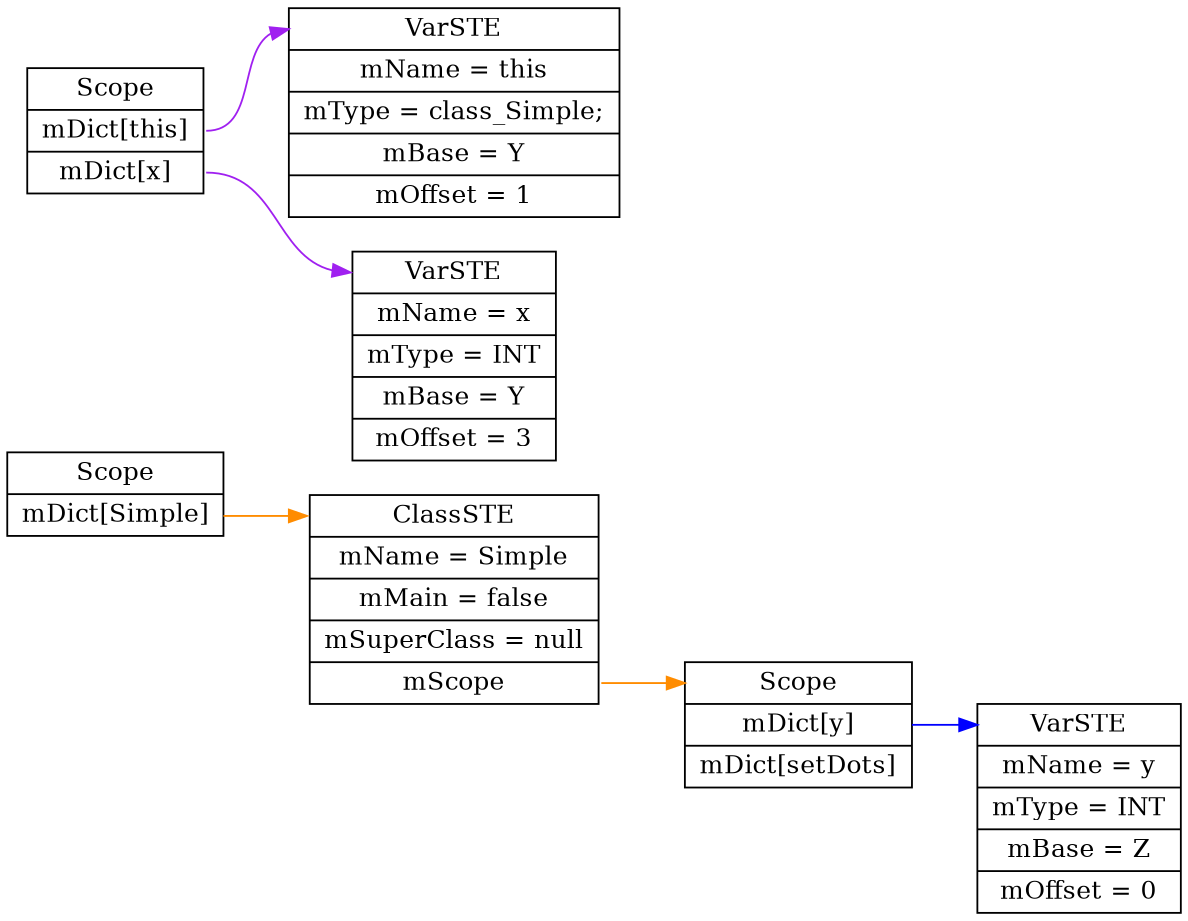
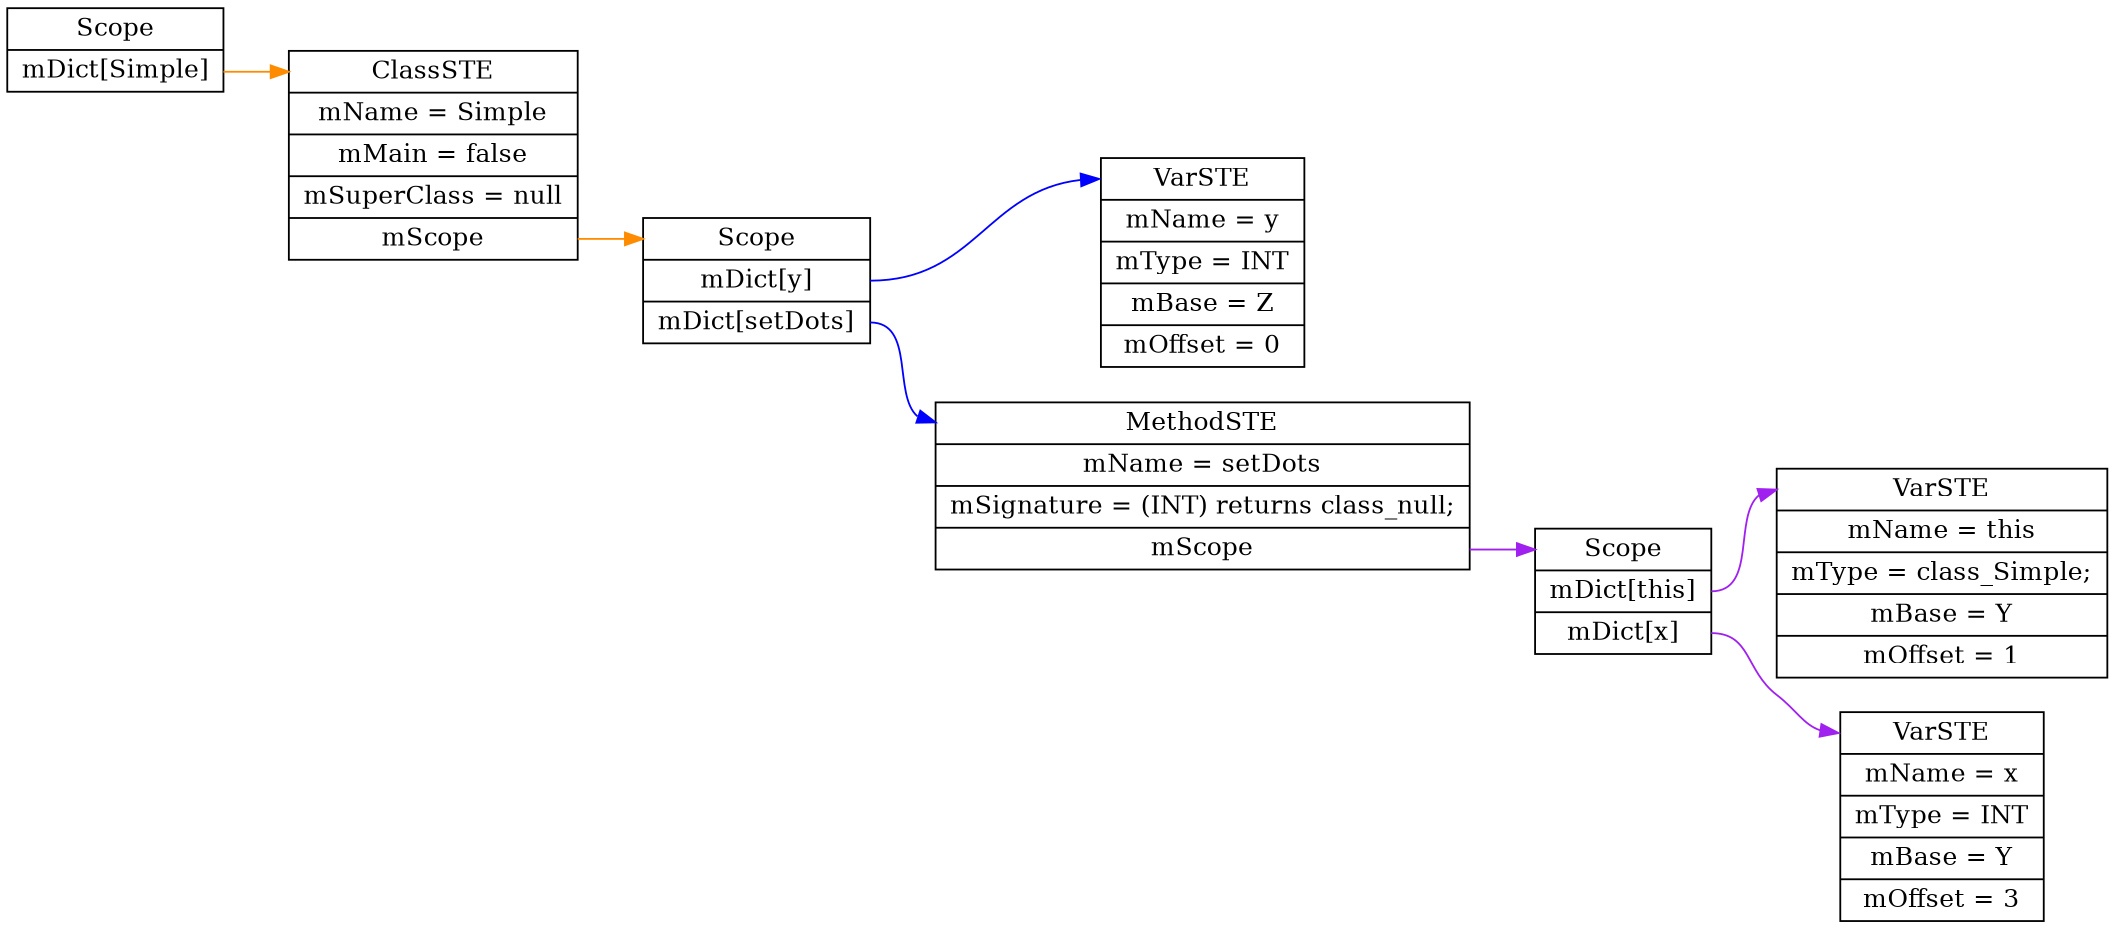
none -> (1203, 486)
